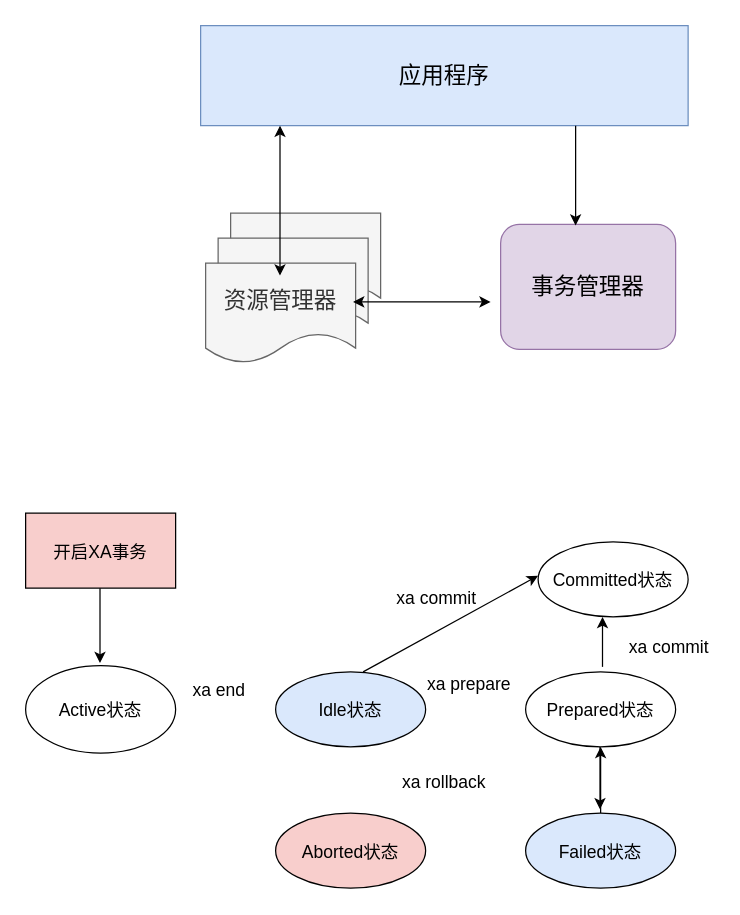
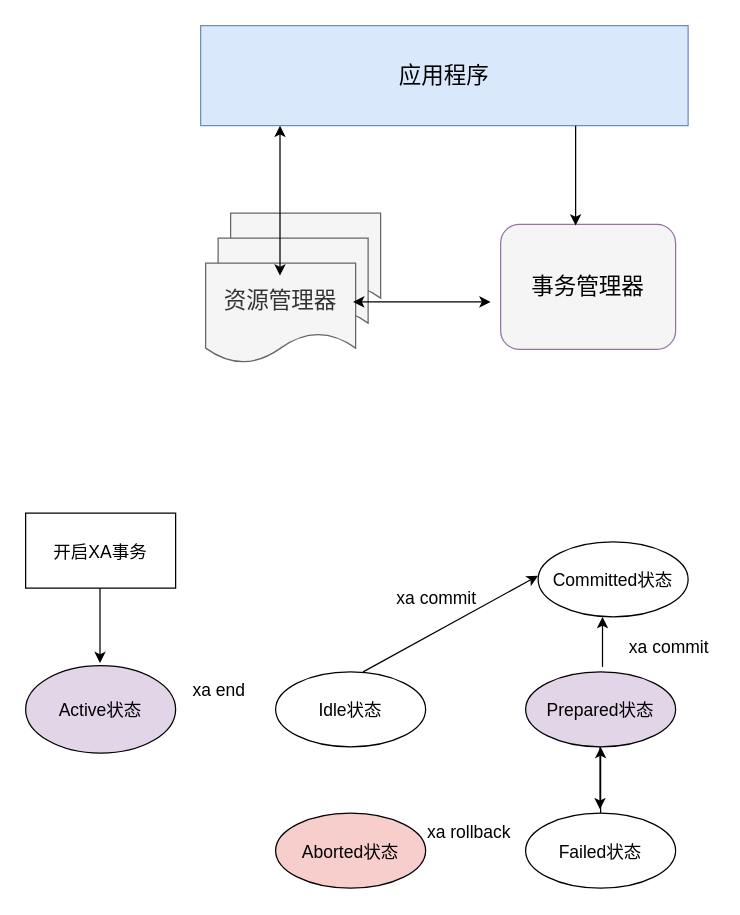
(588, 287) -> (588, 287)
(101, 551) -> (101, 551)
(469, 684) -> none
(101, 709) -> (101, 709)
(351, 709) -> (351, 709)
(601, 709) -> (601, 709)
(444, 782) -> (469, 832)
(601, 851) -> (601, 851)
